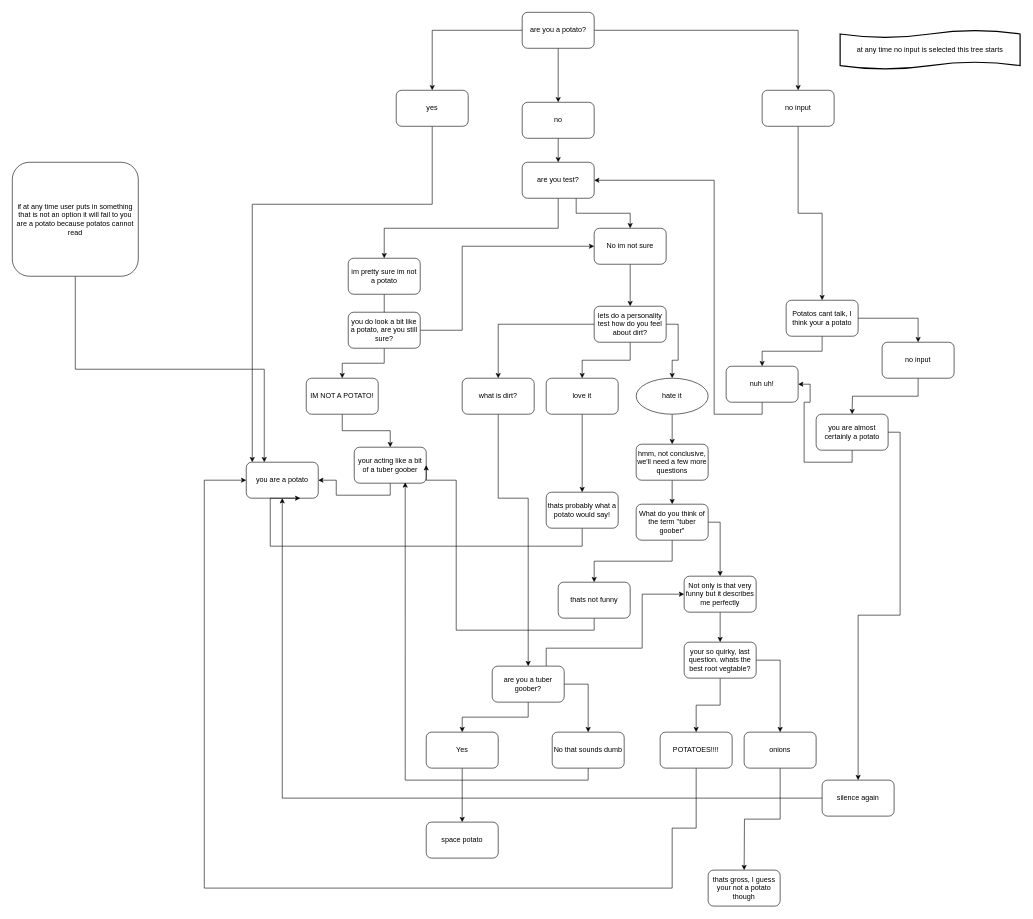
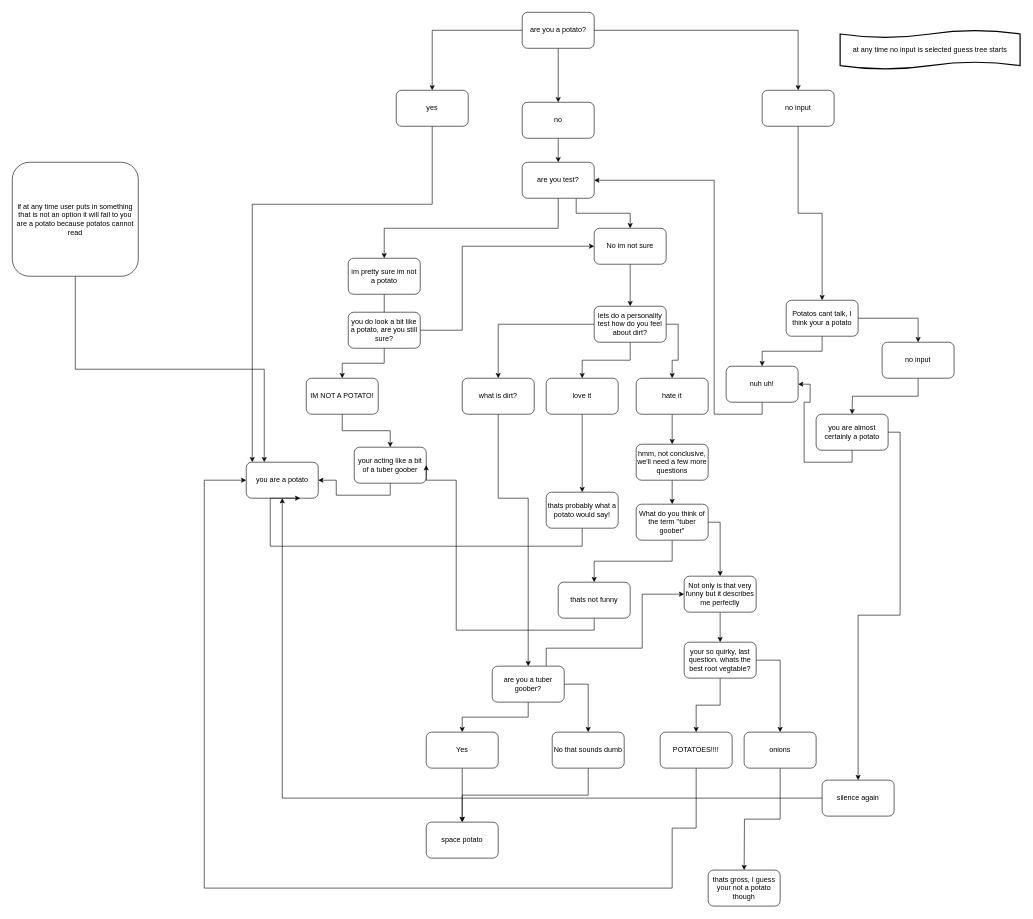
(930, 50) -> (930, 50)
(672, 396) -> (672, 396)
(405, 780) -> (535, 795)
